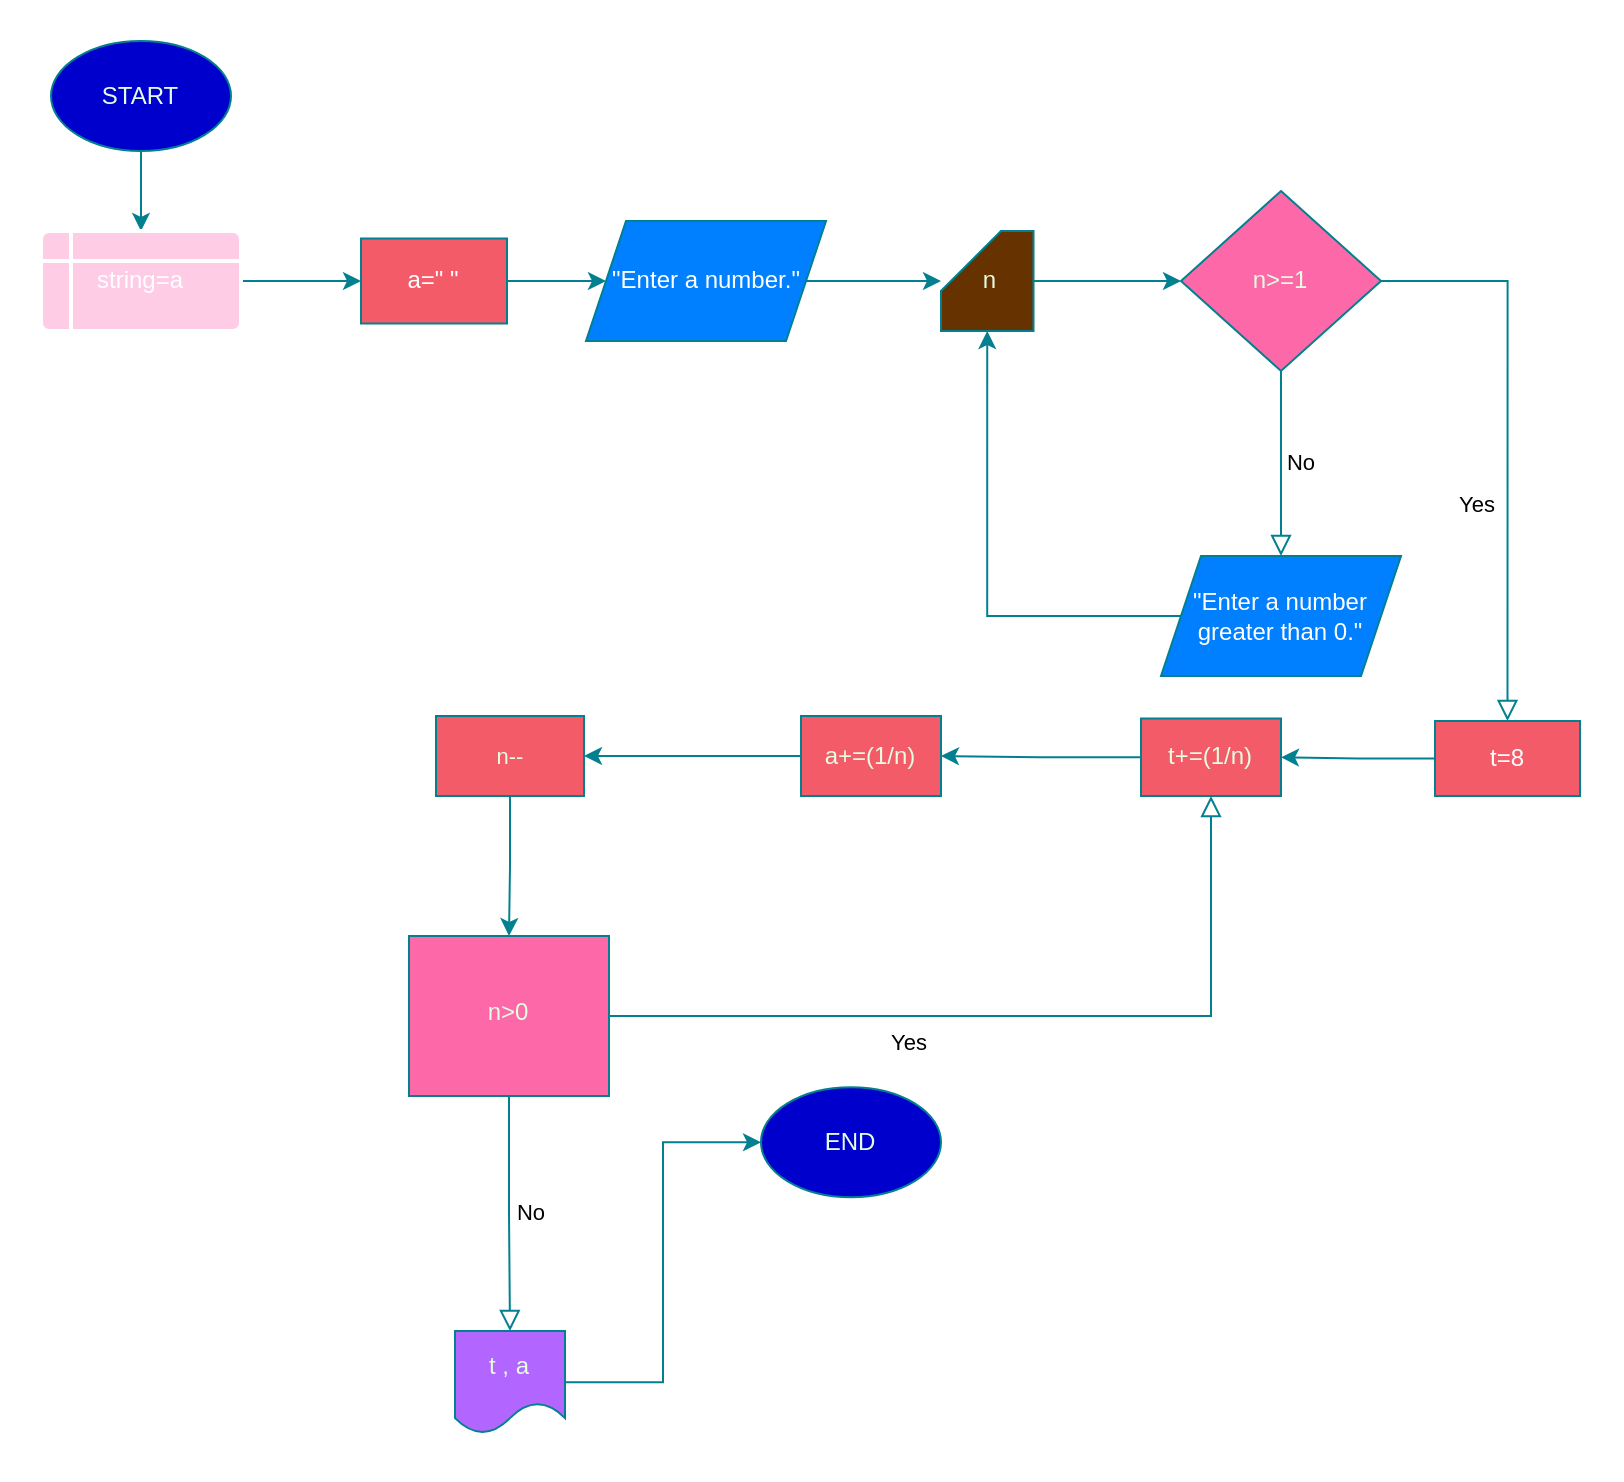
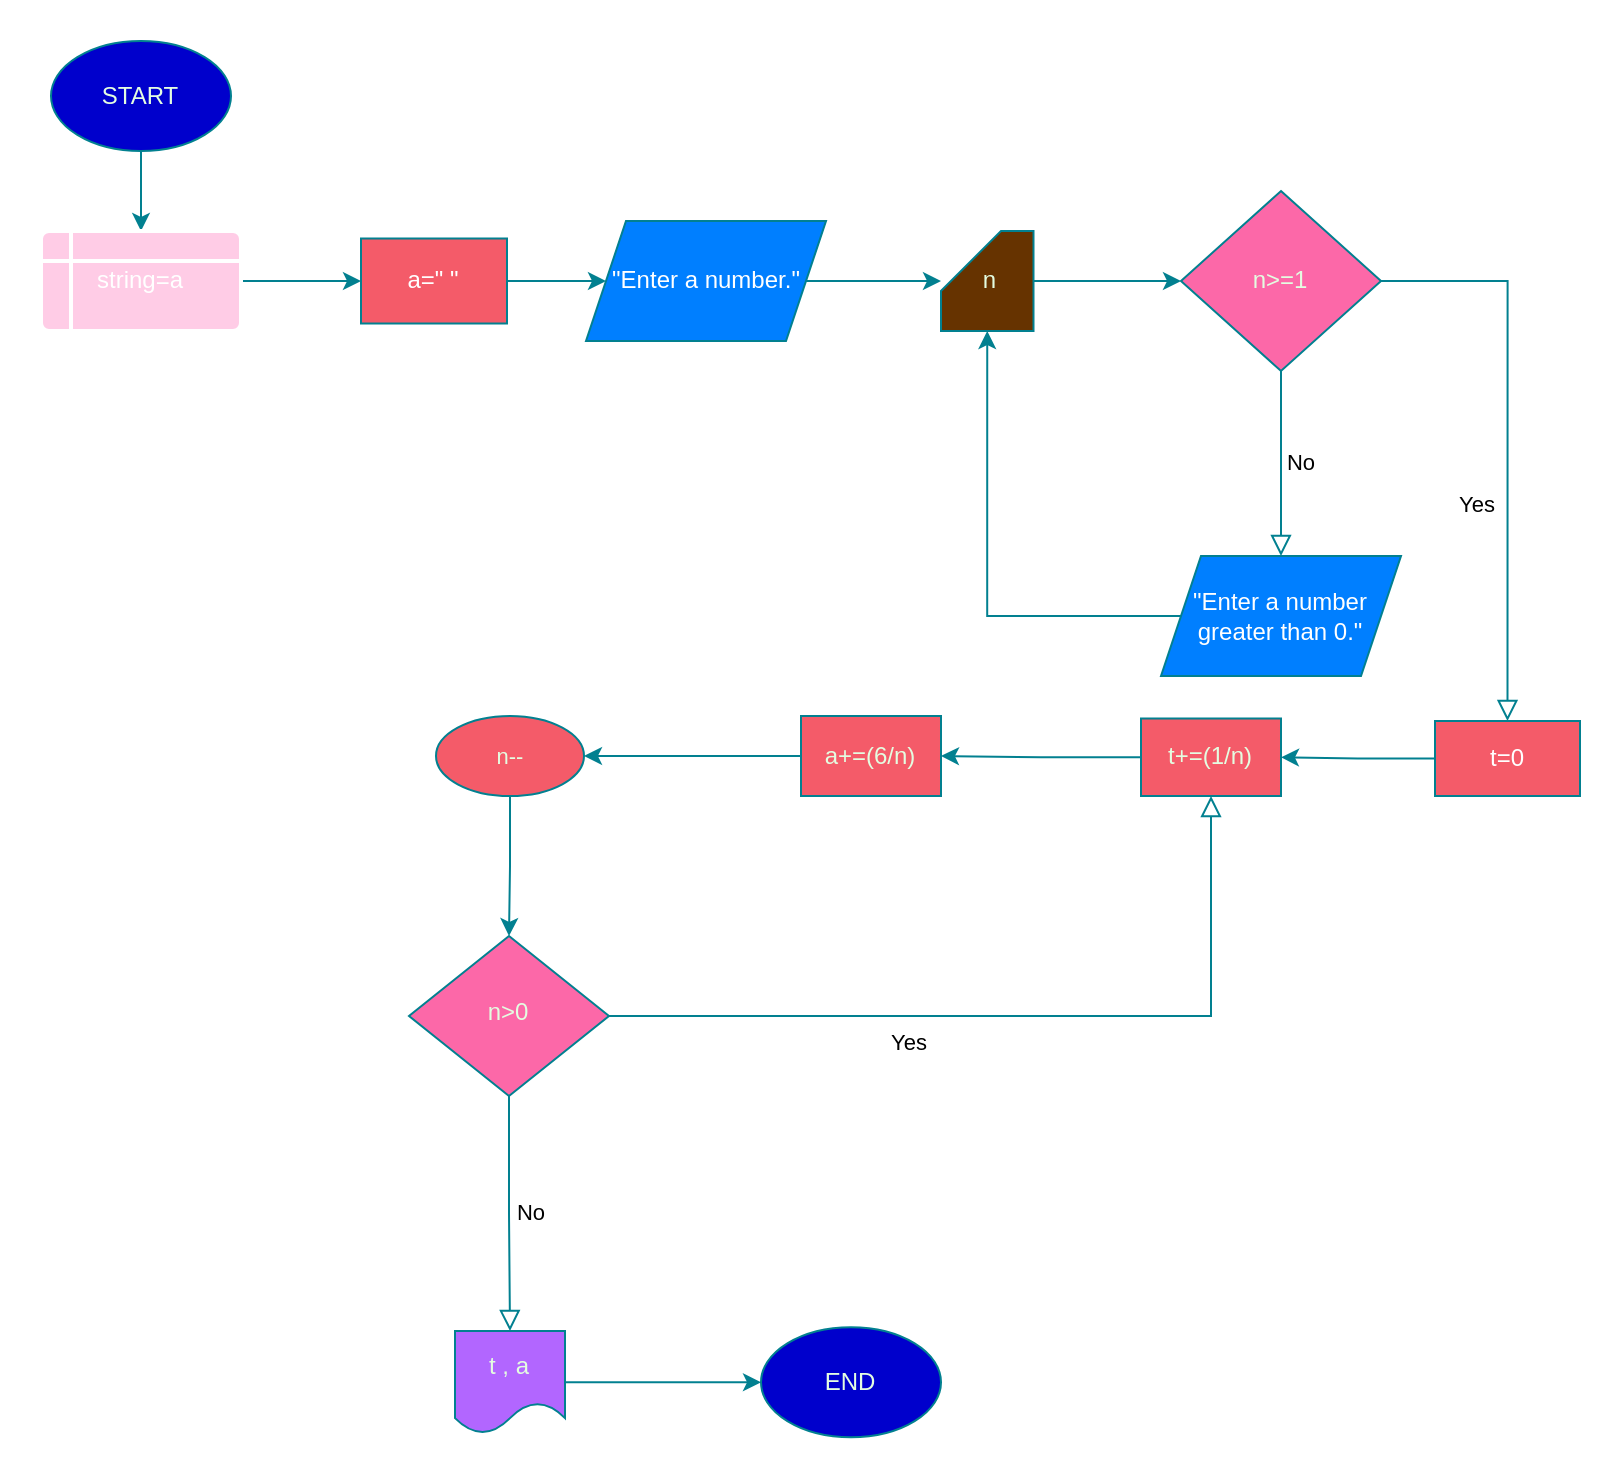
(510, 756) -> (510, 756)
(871, 757) -> (871, 757)
(1508, 759) -> (1508, 759)
(509, 1016) -> (509, 1016)
(851, 1142) -> (851, 1382)
